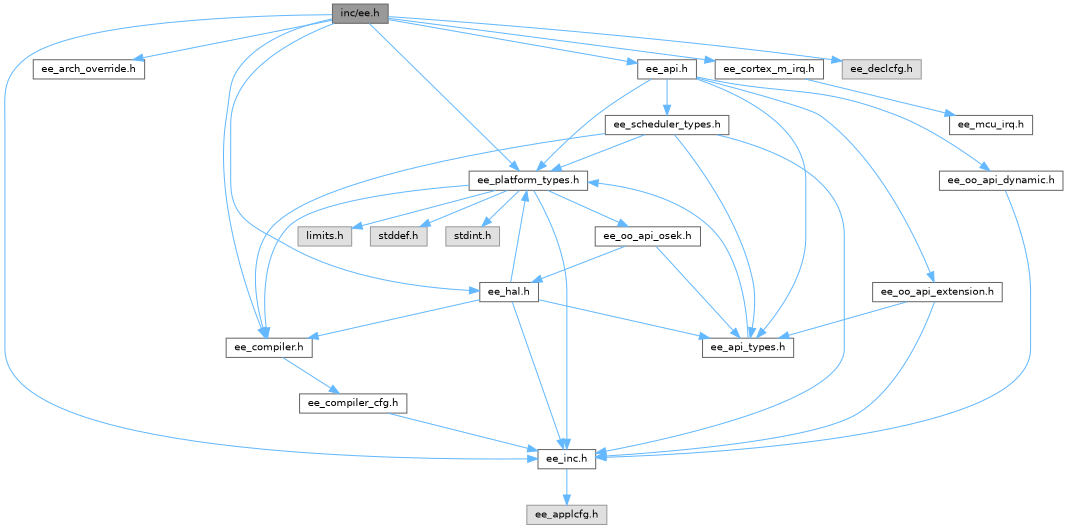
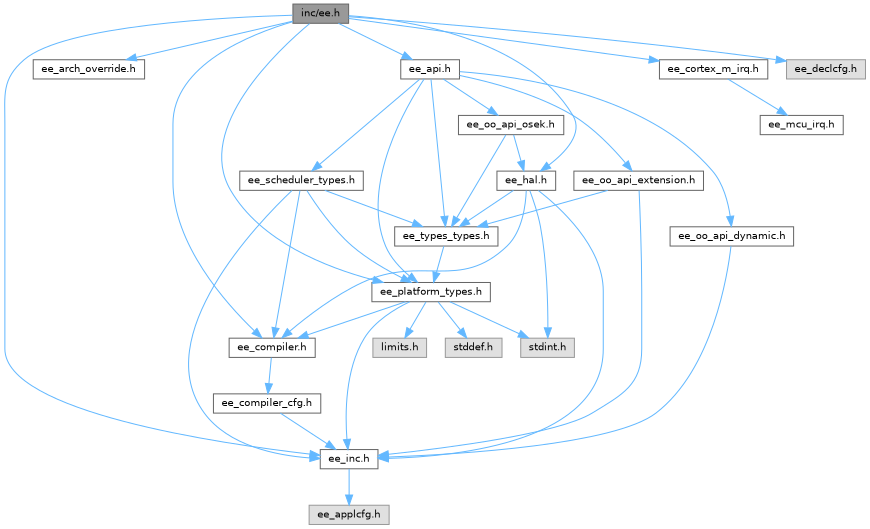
(583, 206) -> (466, 94)
(518, 242) -> (545, 258)
(748, 348) -> (446, 236)
